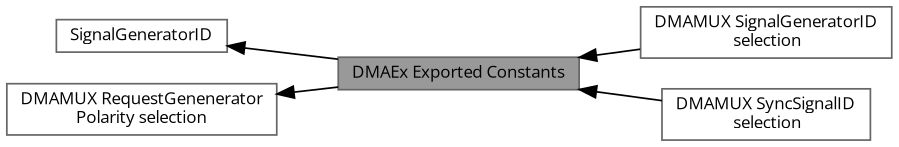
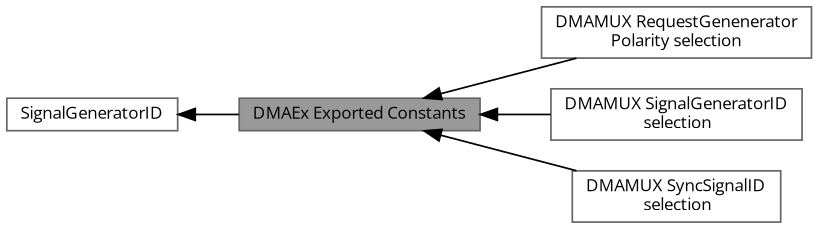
(316, 90) -> (509, 76)
